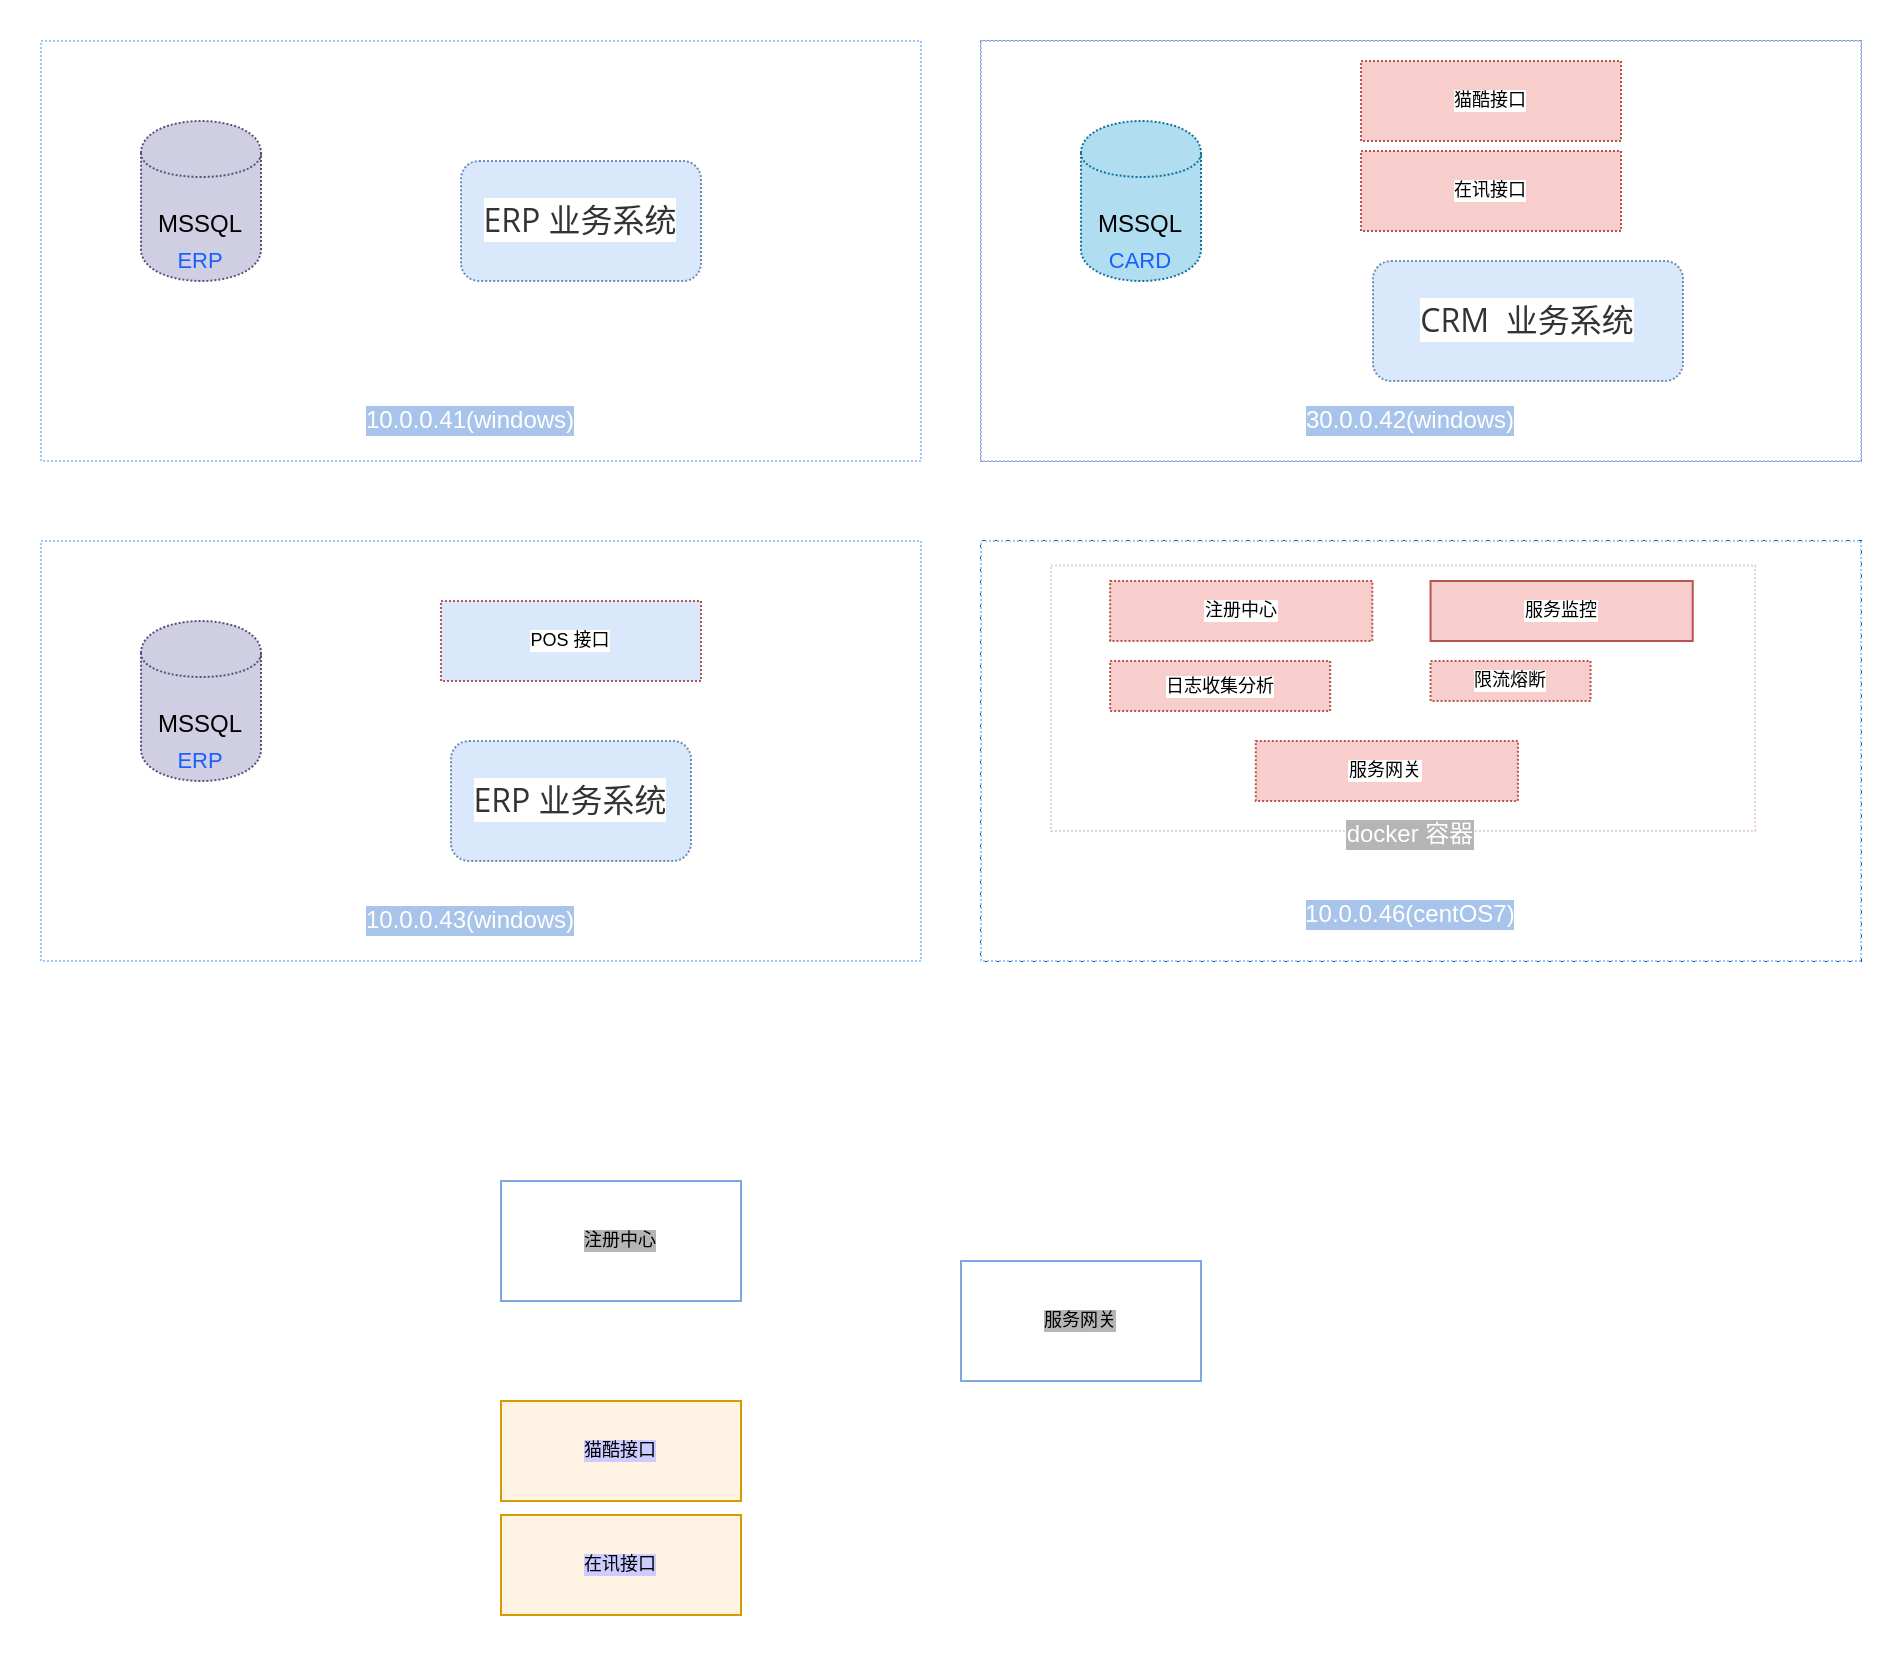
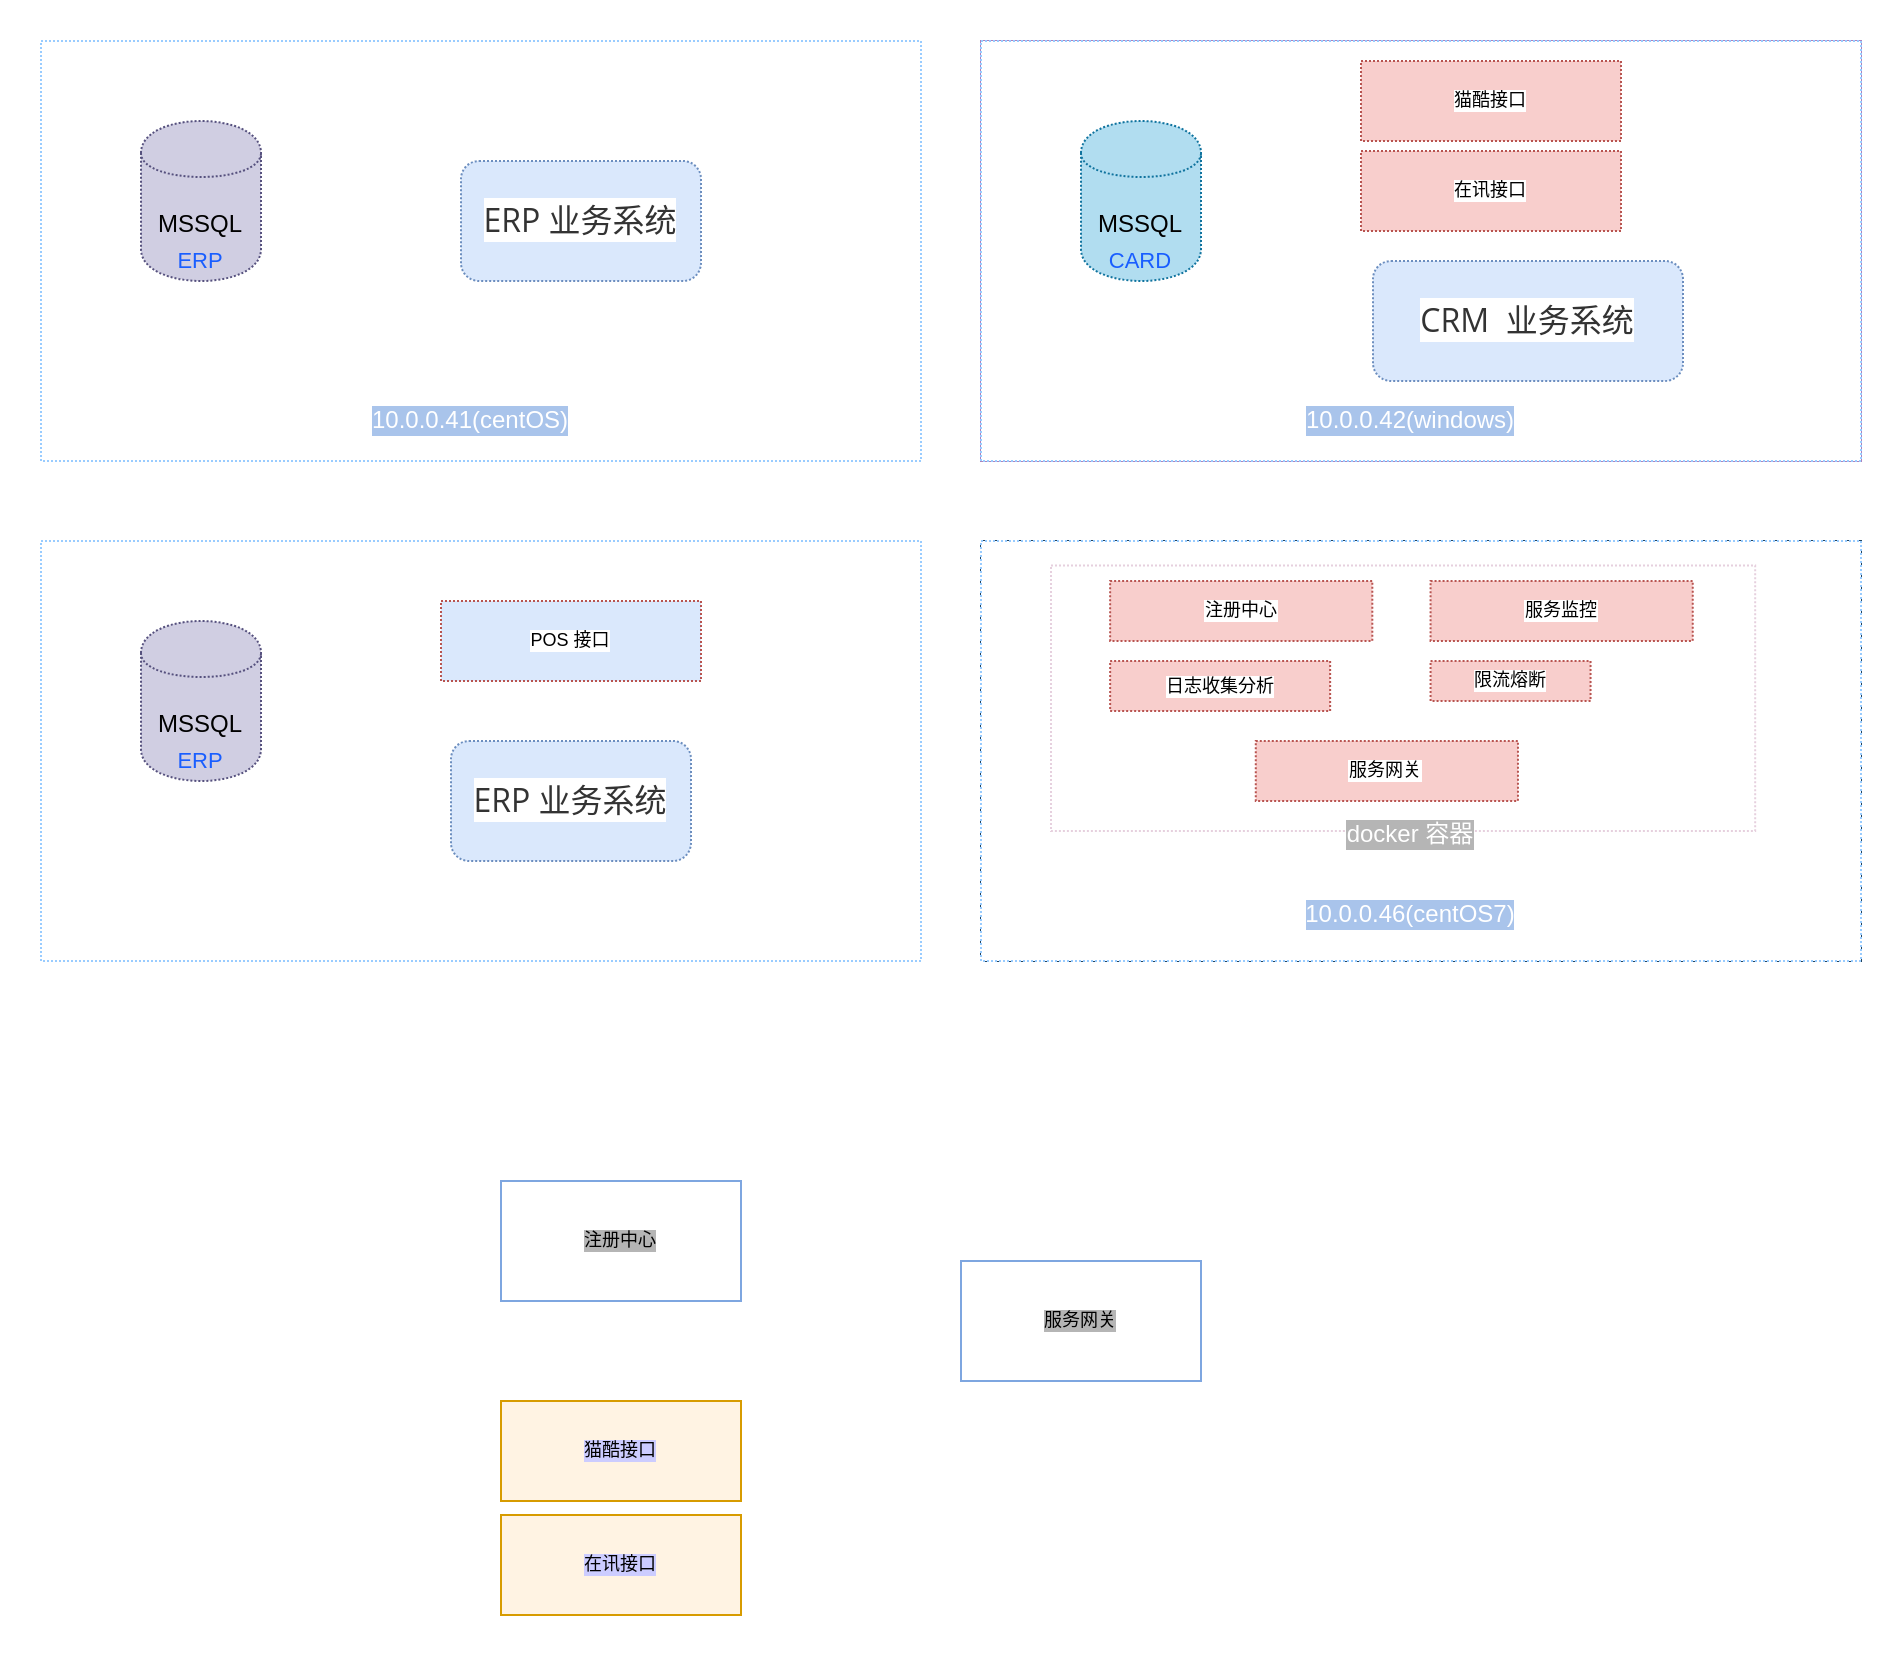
(471, 421) -> (471, 421)
(1411, 421) -> (1411, 421)
(1562, 611) -> (1562, 611)
(471, 921) -> none
